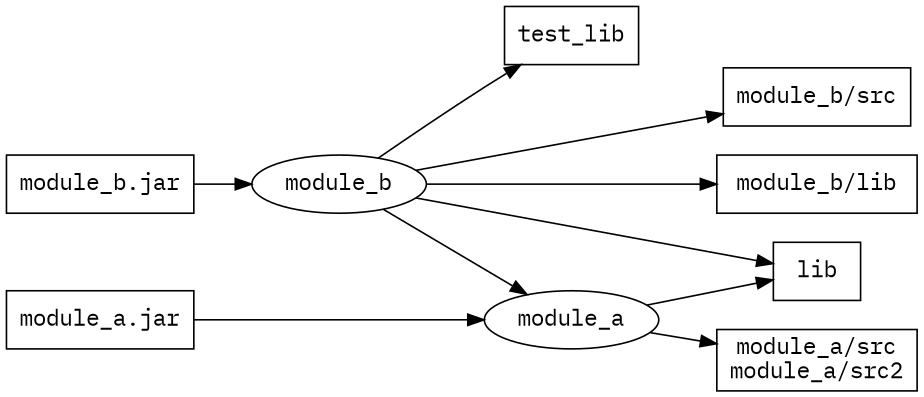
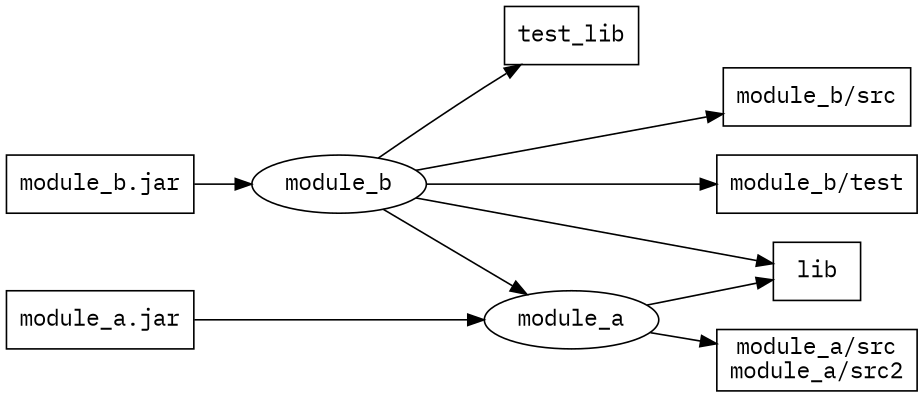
(817, 184) -> (817, 184)
